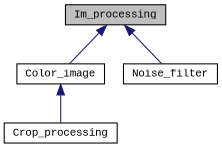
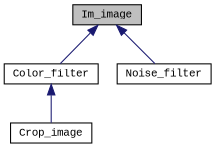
(116, 15) -> (107, 15)
(61, 74) -> (51, 74)
(61, 133) -> (51, 133)
